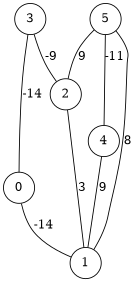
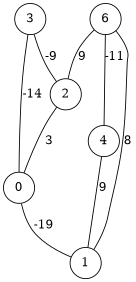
(106, 19) -> (106, 19)
(76, 179) -> (38, 139)
(44, 225) -> (44, 225)
